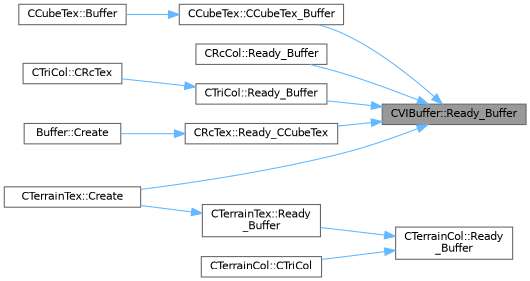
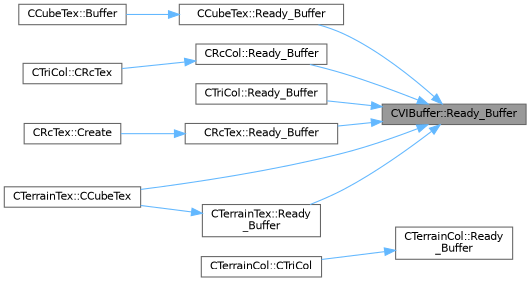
(261, 14) -> (261, 14)
(153, 82) -> (153, 65)
(72, 134) -> (72, 134)
(261, 134) -> (261, 134)
(72, 197) -> (72, 197)
(353, 231) -> (373, 172)
